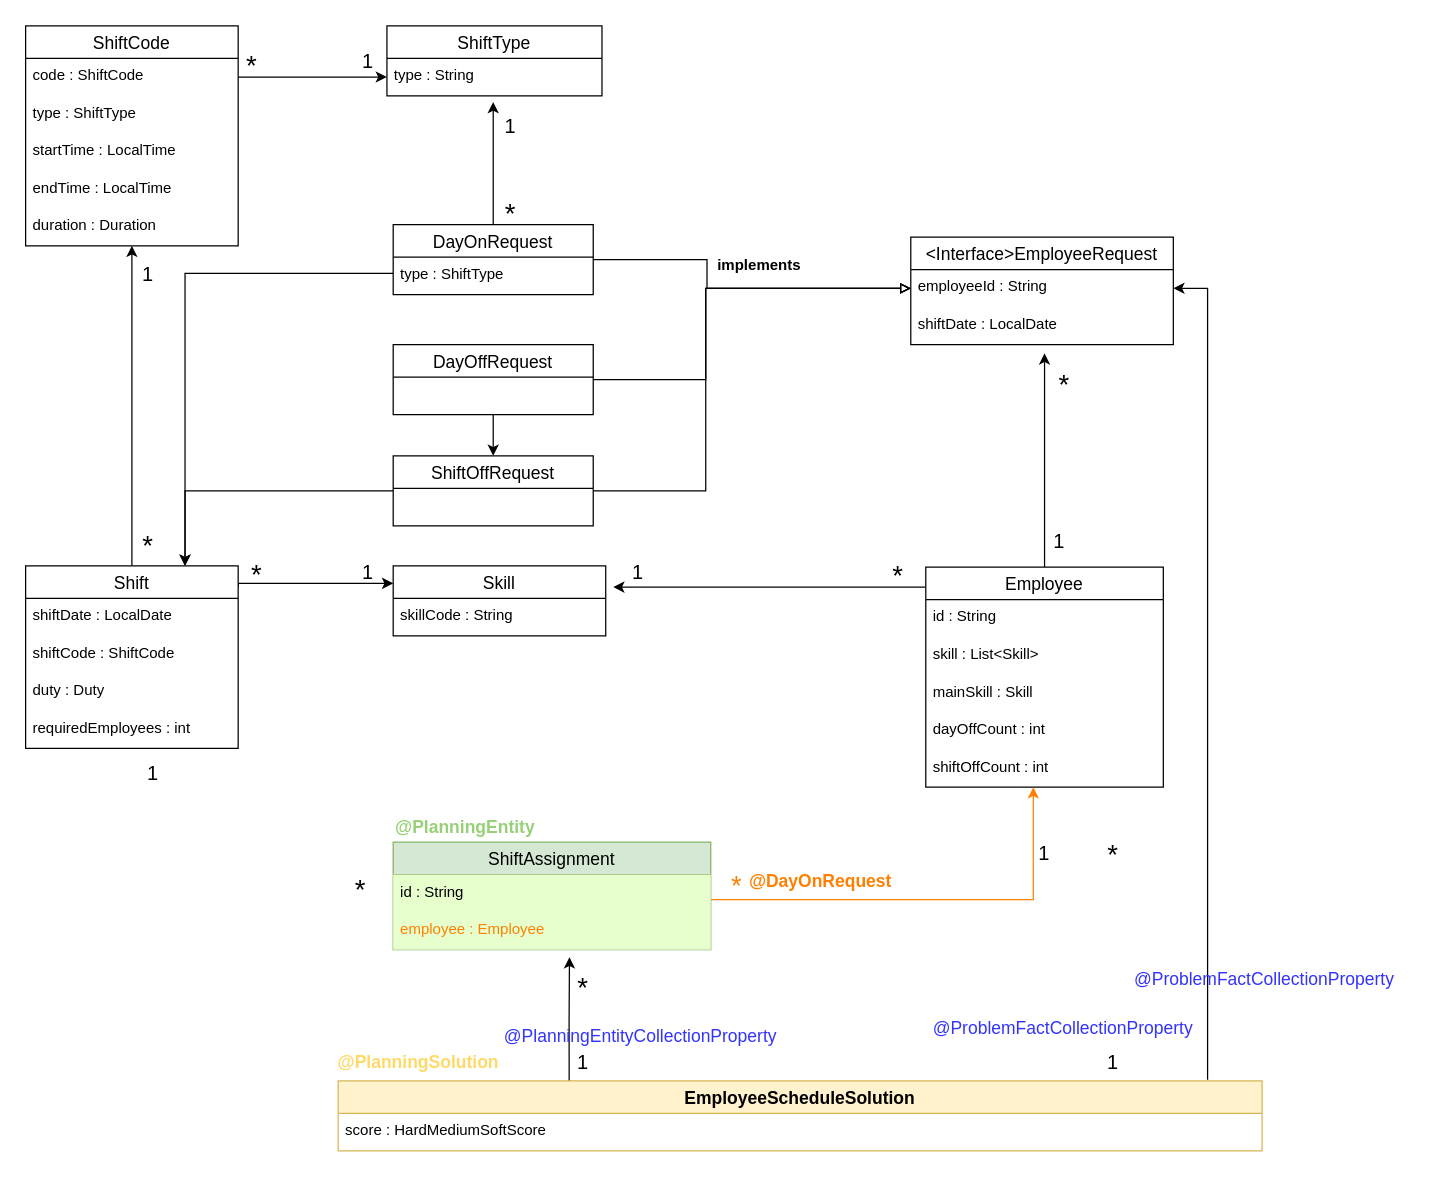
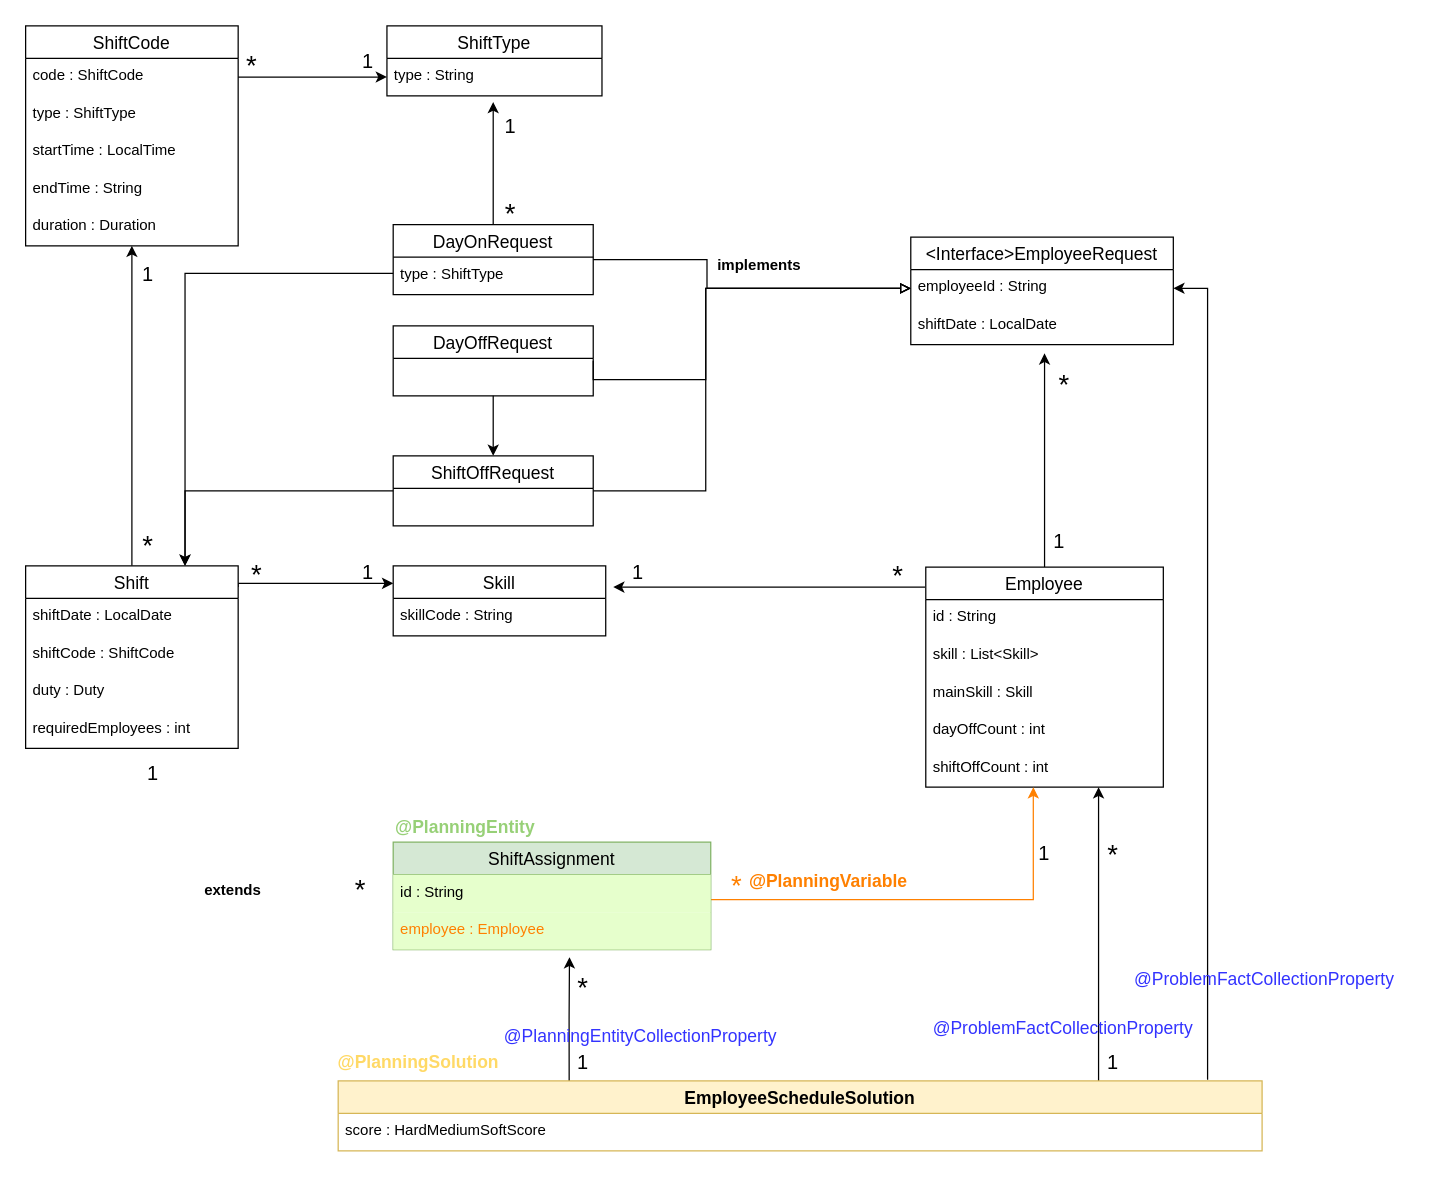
(101, 188) -> (90, 188)
(493, 379) -> (493, 361)
(813, 881) -> (824, 881)
none -> (233, 891)
none -> (1098, 938)
